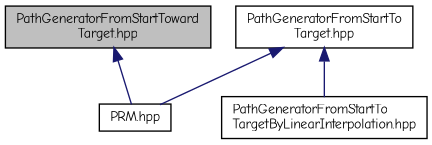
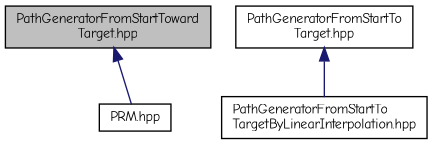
(215, 79) -> none
